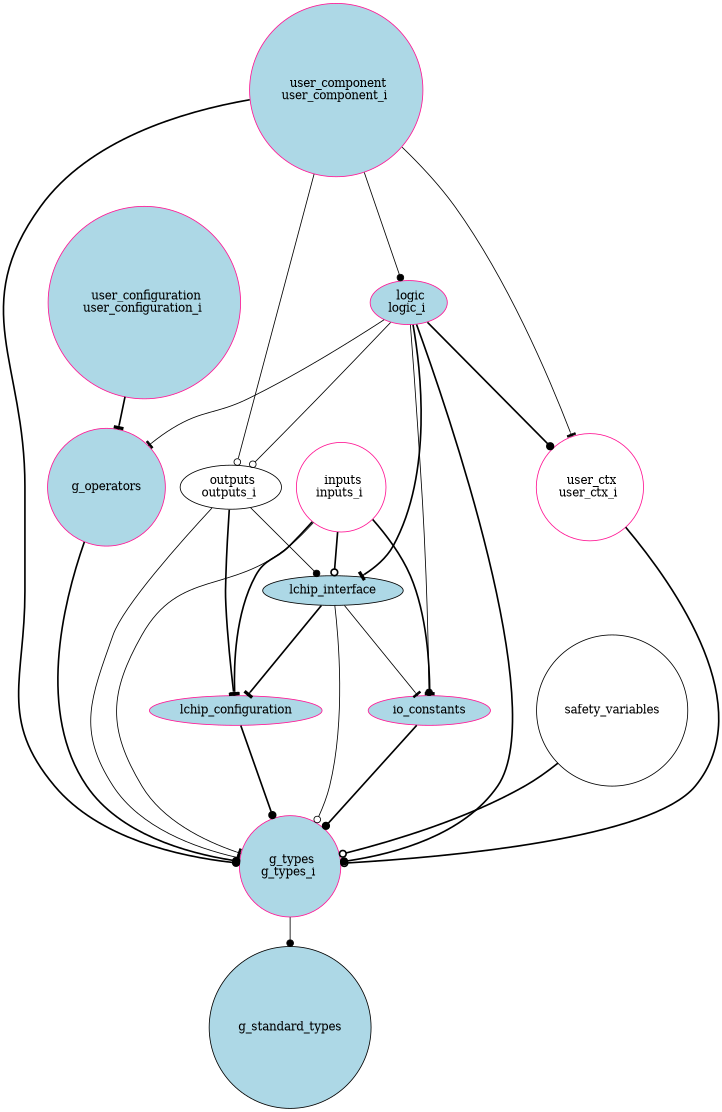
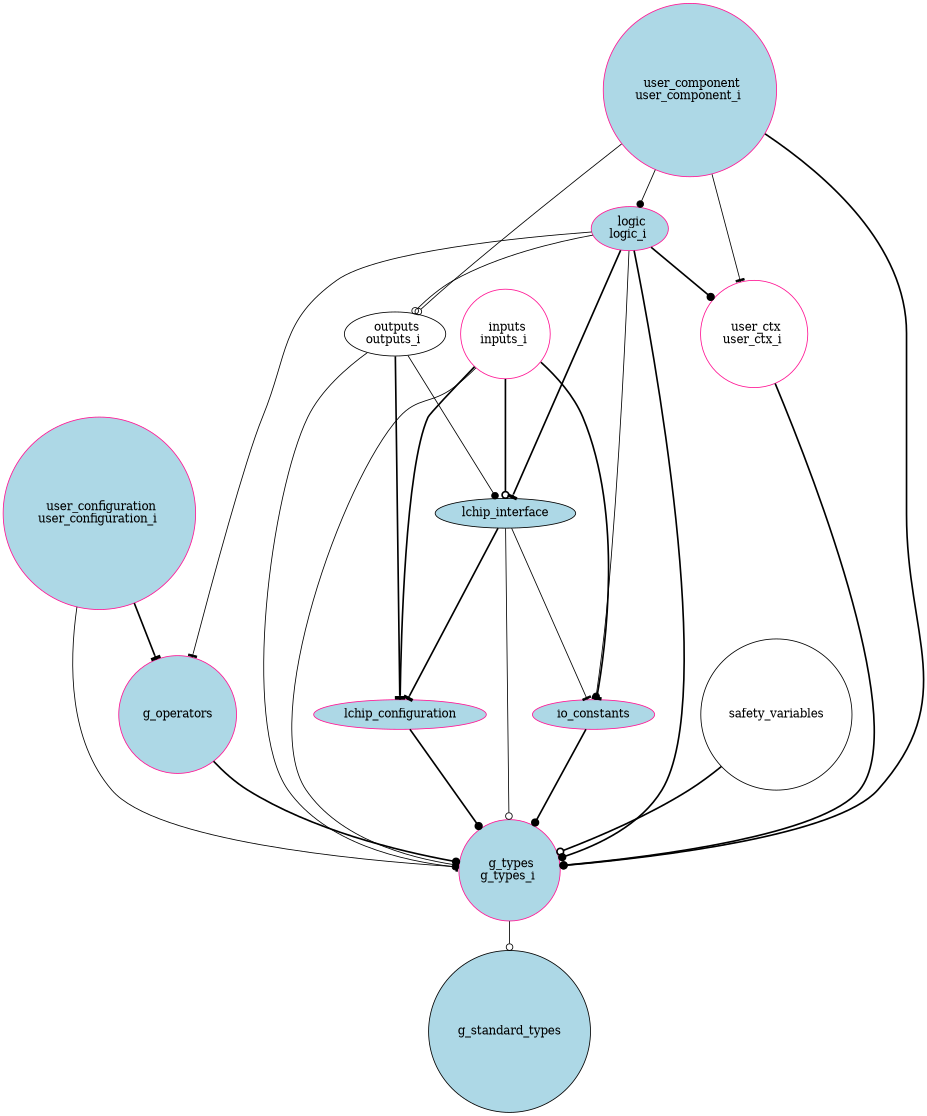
none -> (183, 826)
(290, 928) -> (510, 932)
